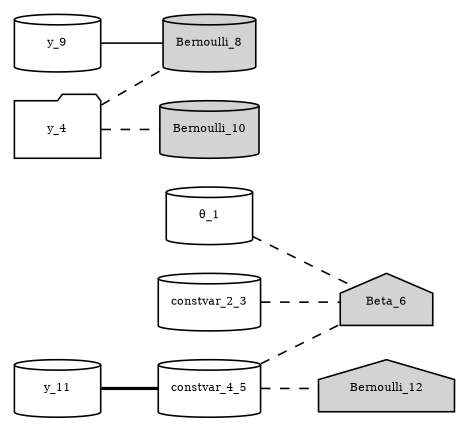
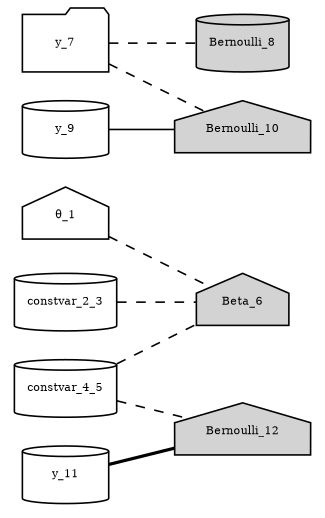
(132, 43) -> (142, 129)
(58, 129) -> (66, 43)
(209, 129) -> (243, 129)
(209, 216) -> (66, 216)
(130, 388) -> (142, 456)
